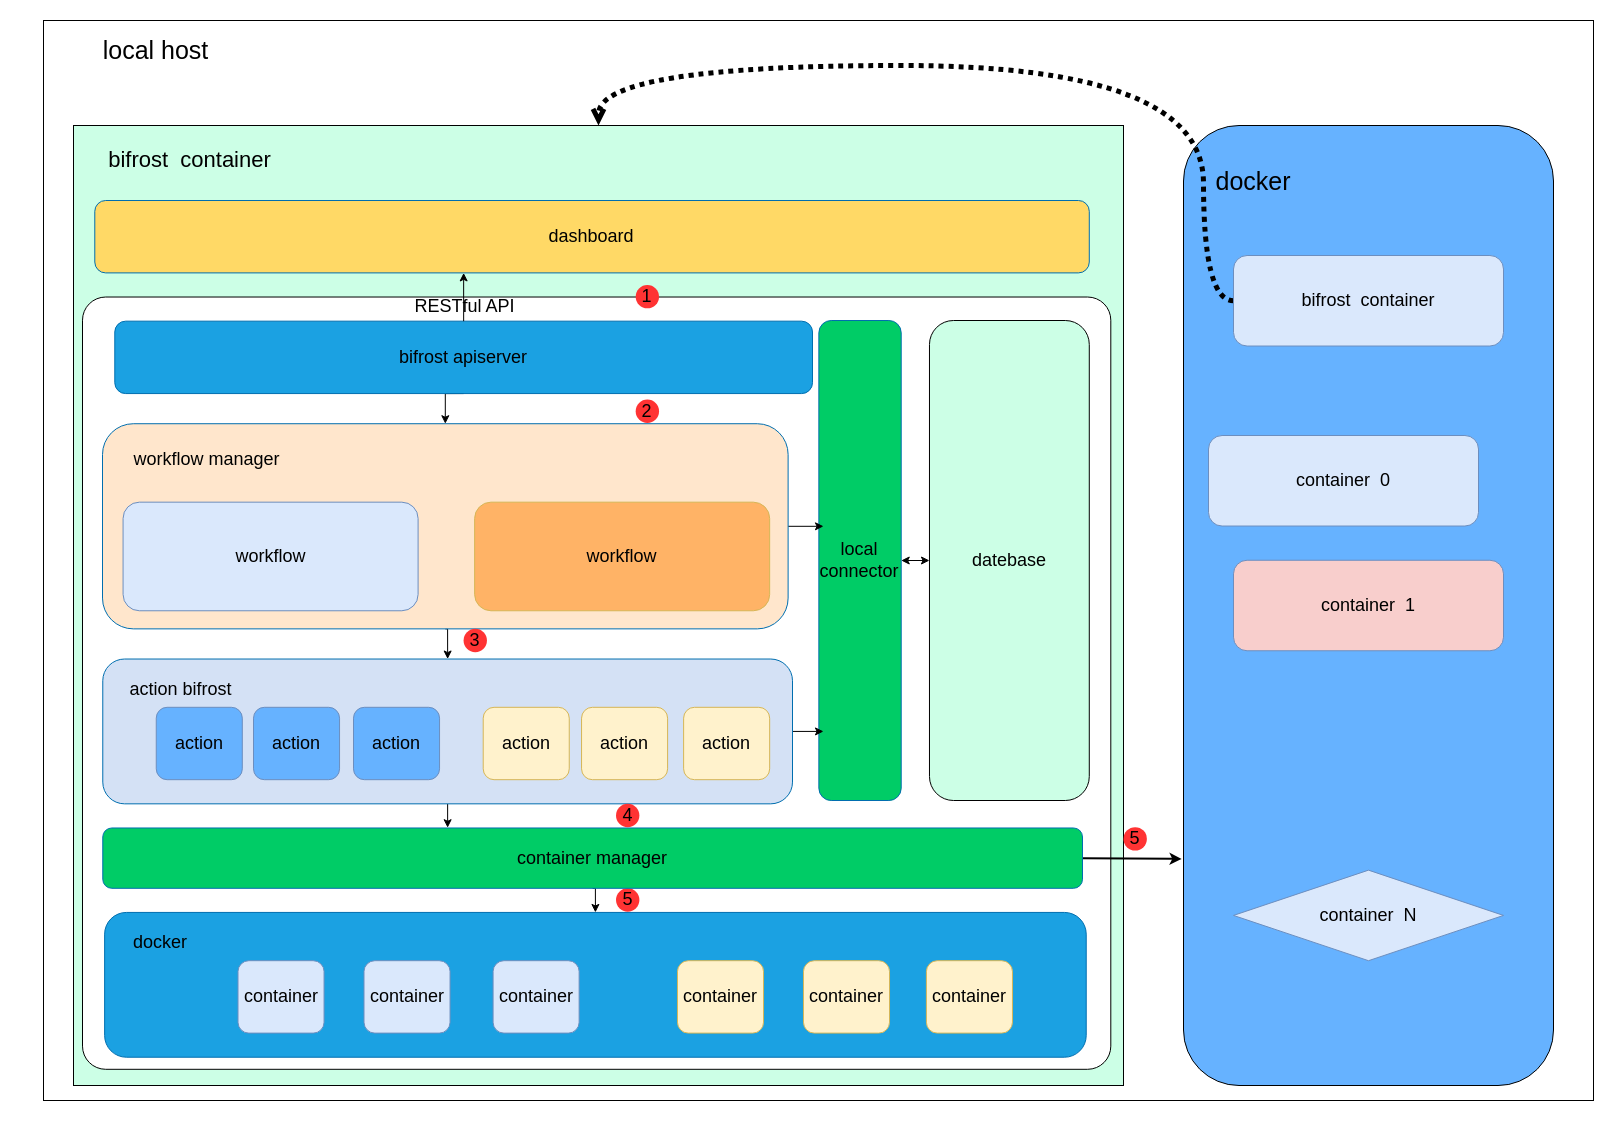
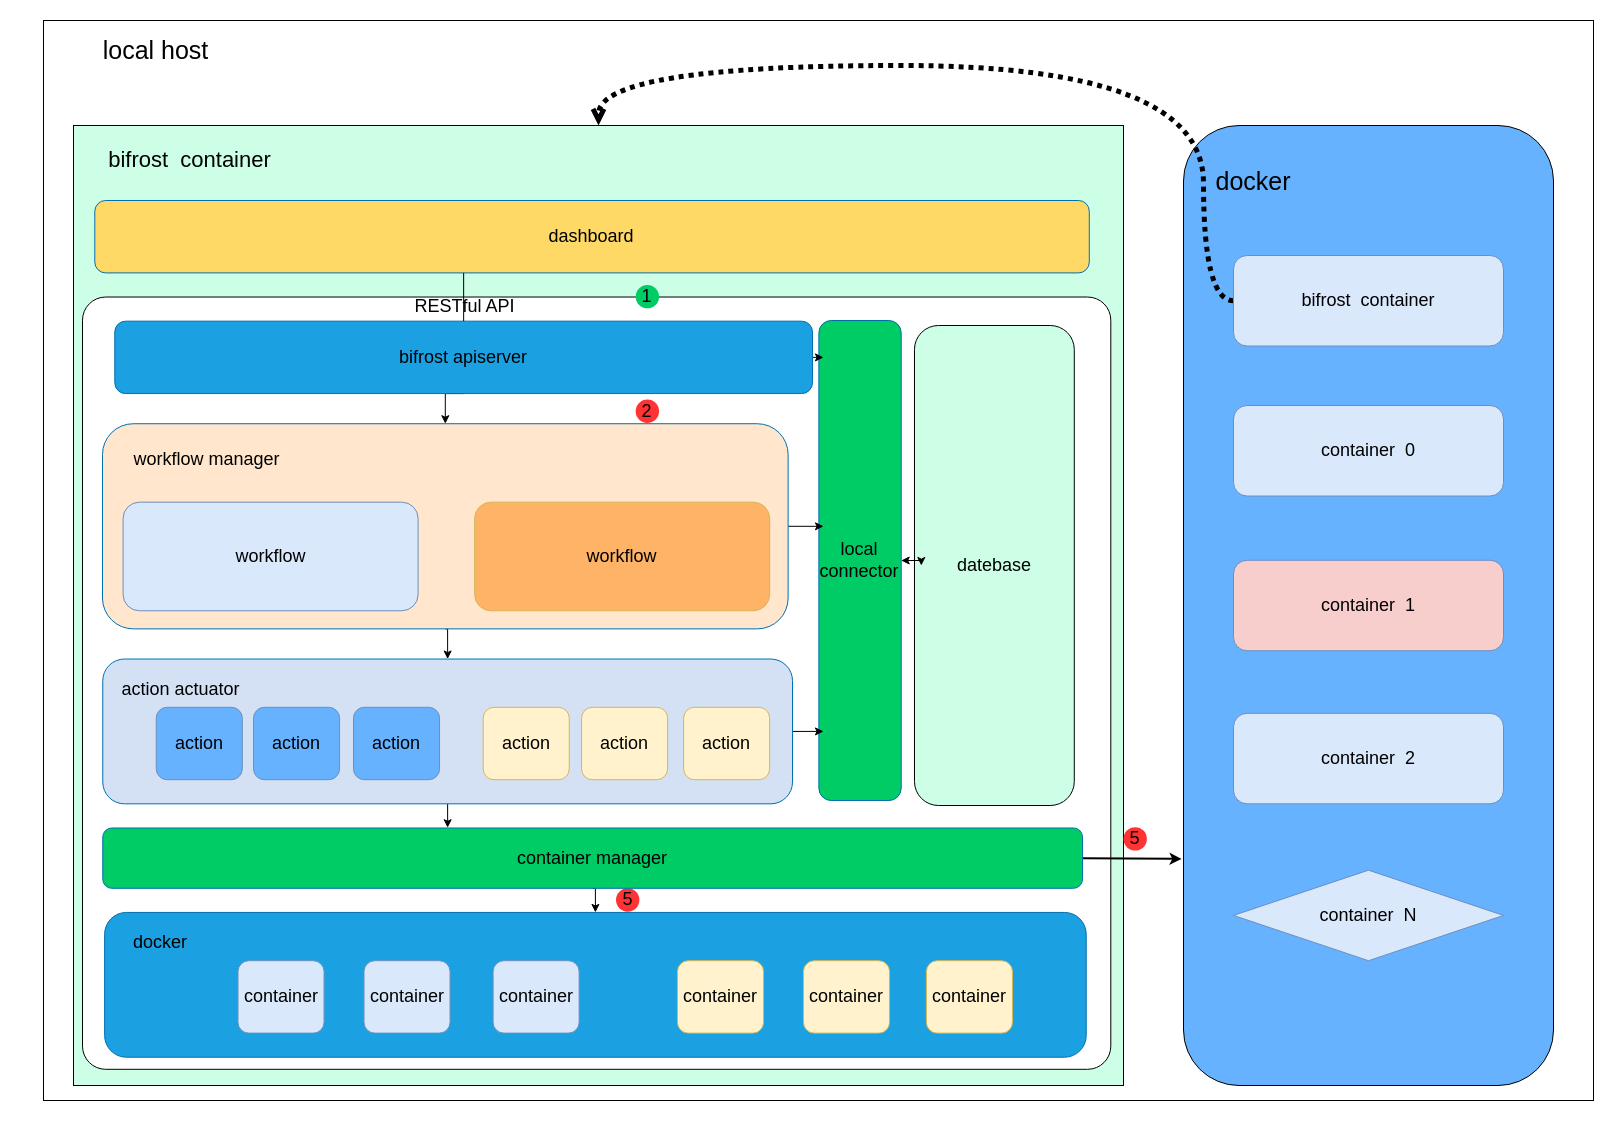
(464, 281) -> (464, 278)
(647, 297) -> (647, 297)
none -> (815, 357)
(1344, 481) -> (1369, 451)
(1009, 561) -> (994, 566)
(475, 641) -> none
(181, 690) -> (181, 690)
none -> (1369, 759)
(628, 816) -> none
